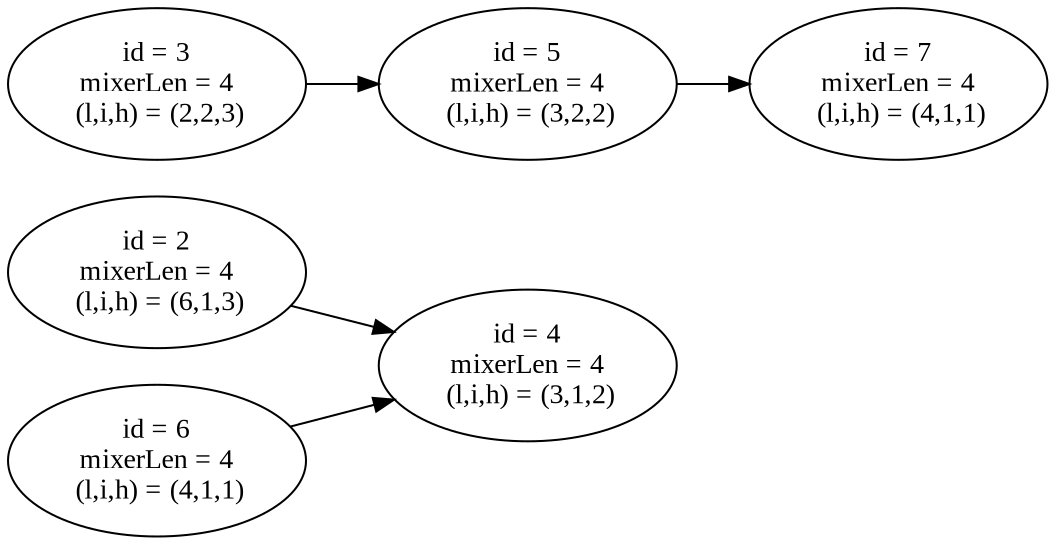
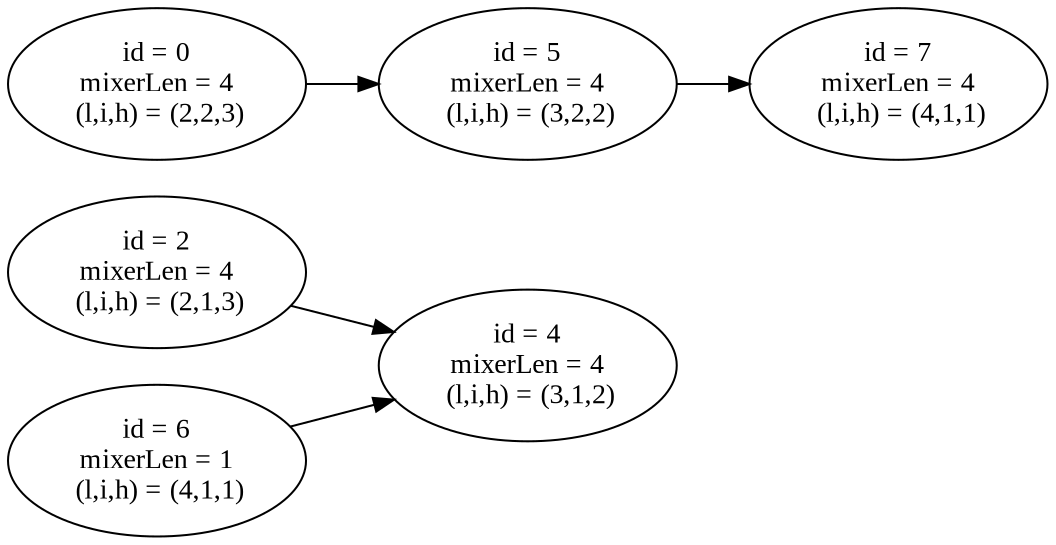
(157, 84) -> (157, 84)
(157, 272) -> (157, 272)
(157, 461) -> (157, 461)
